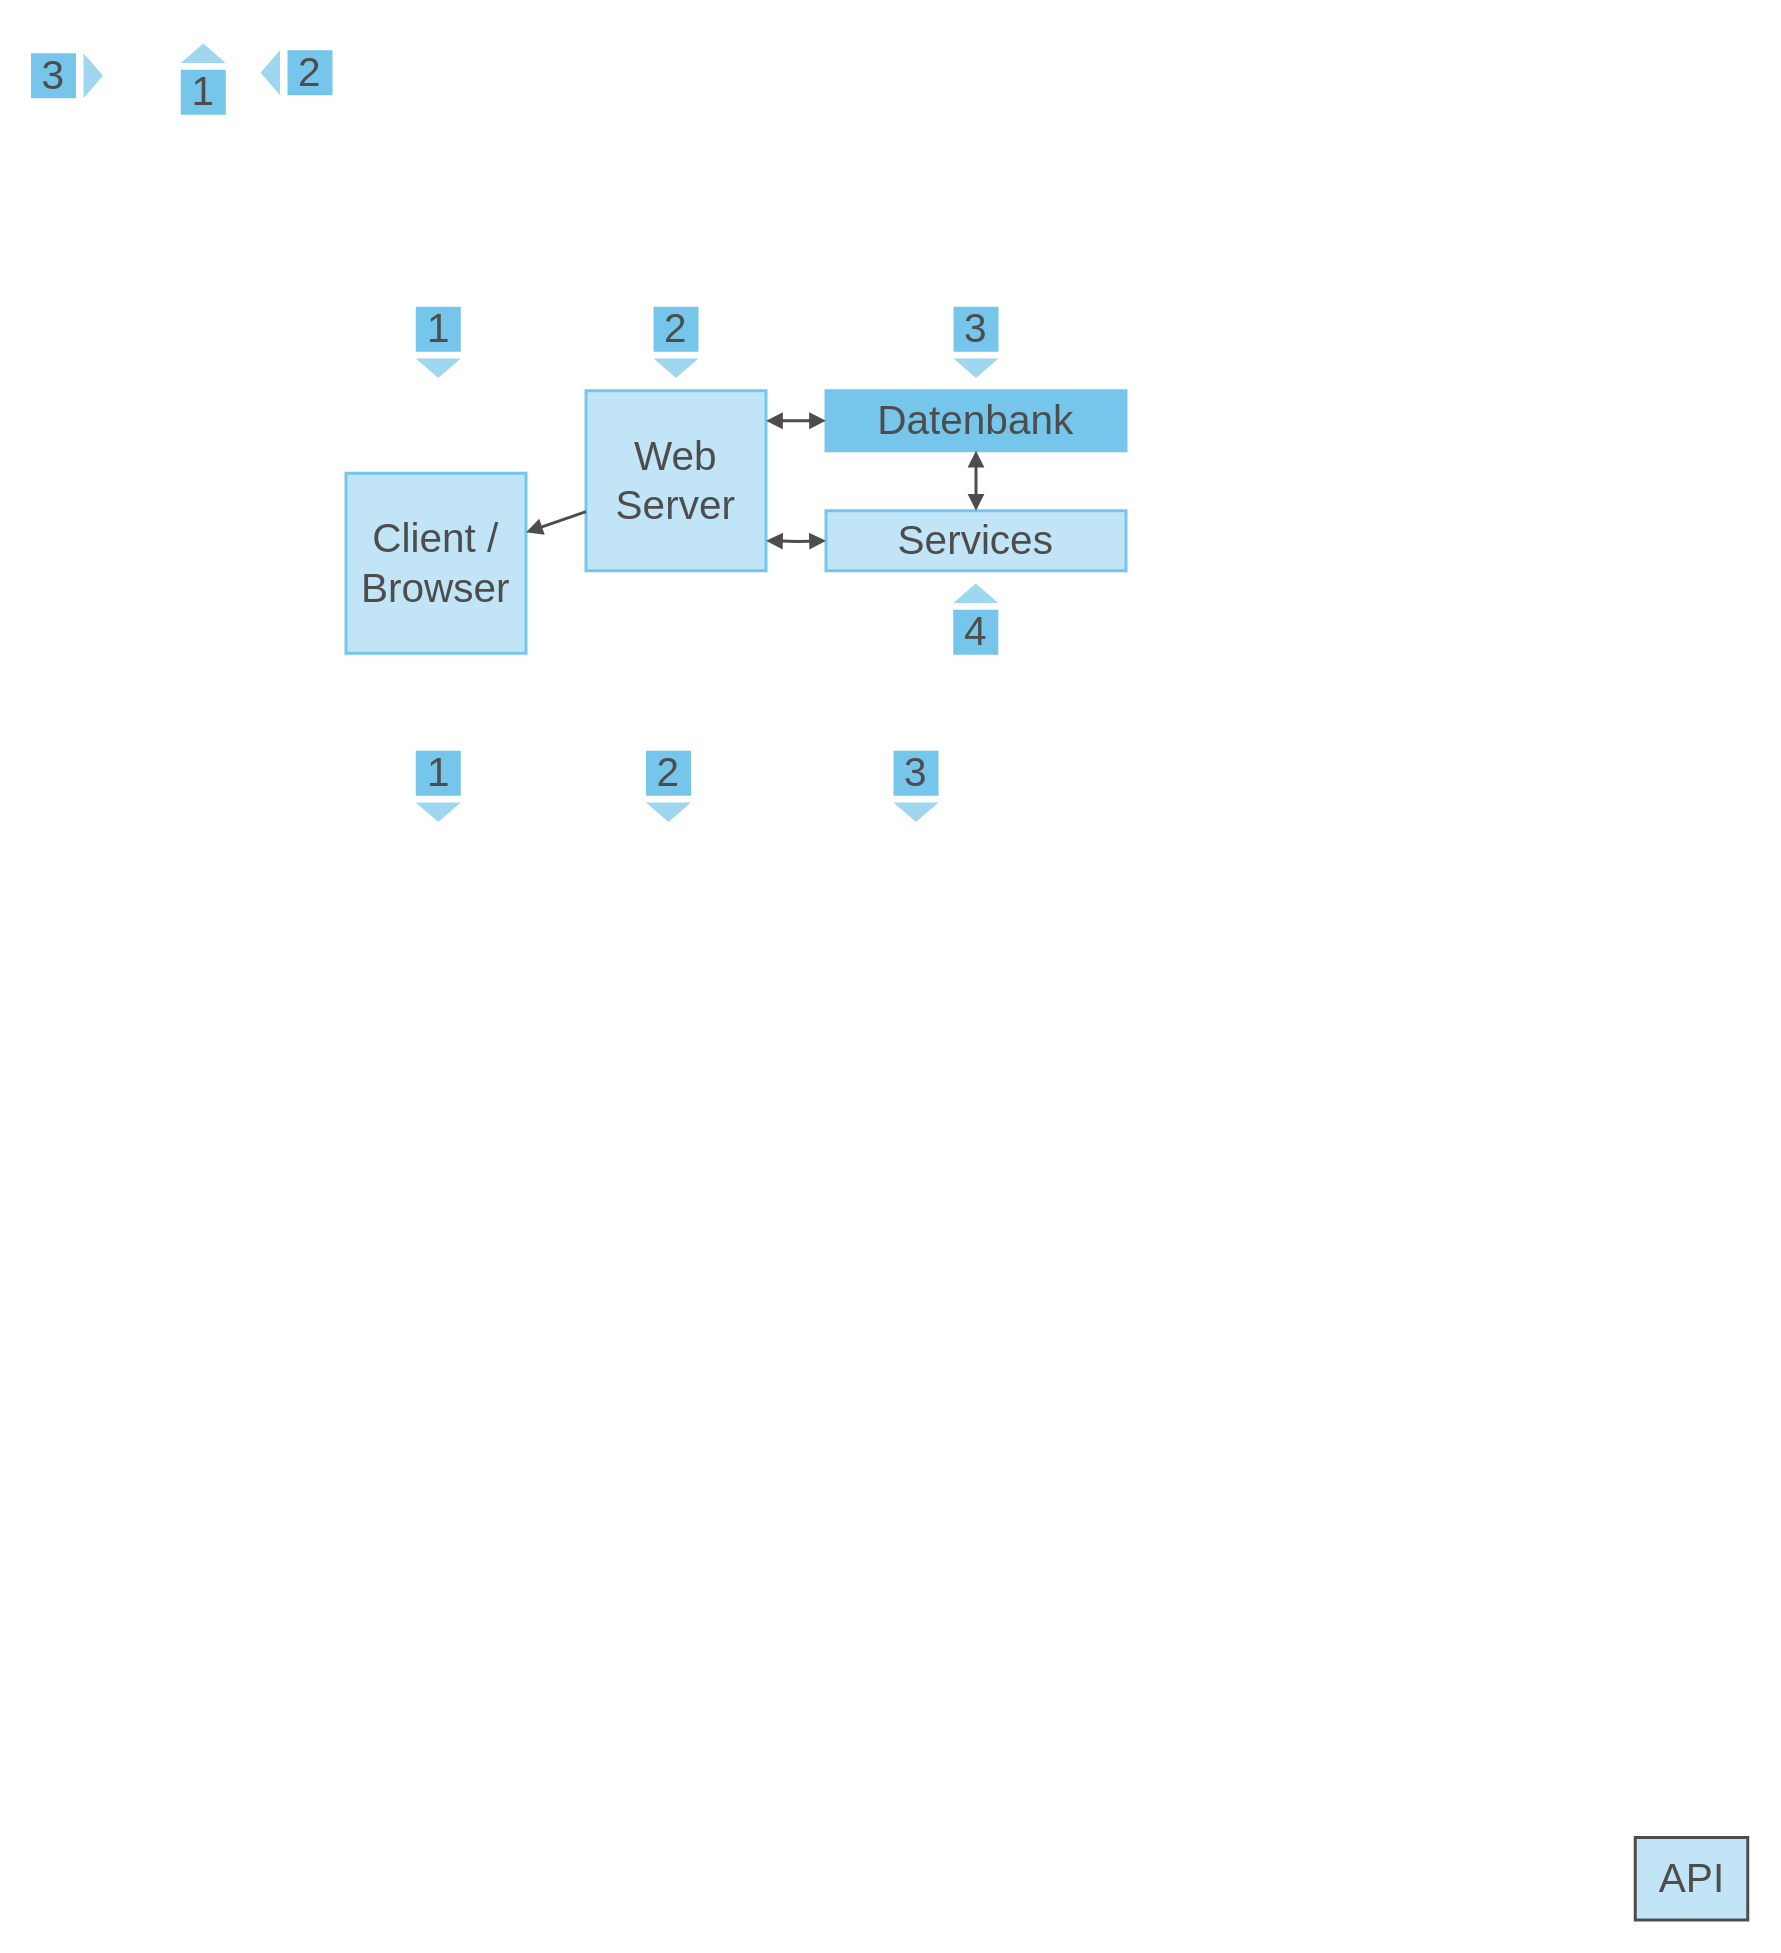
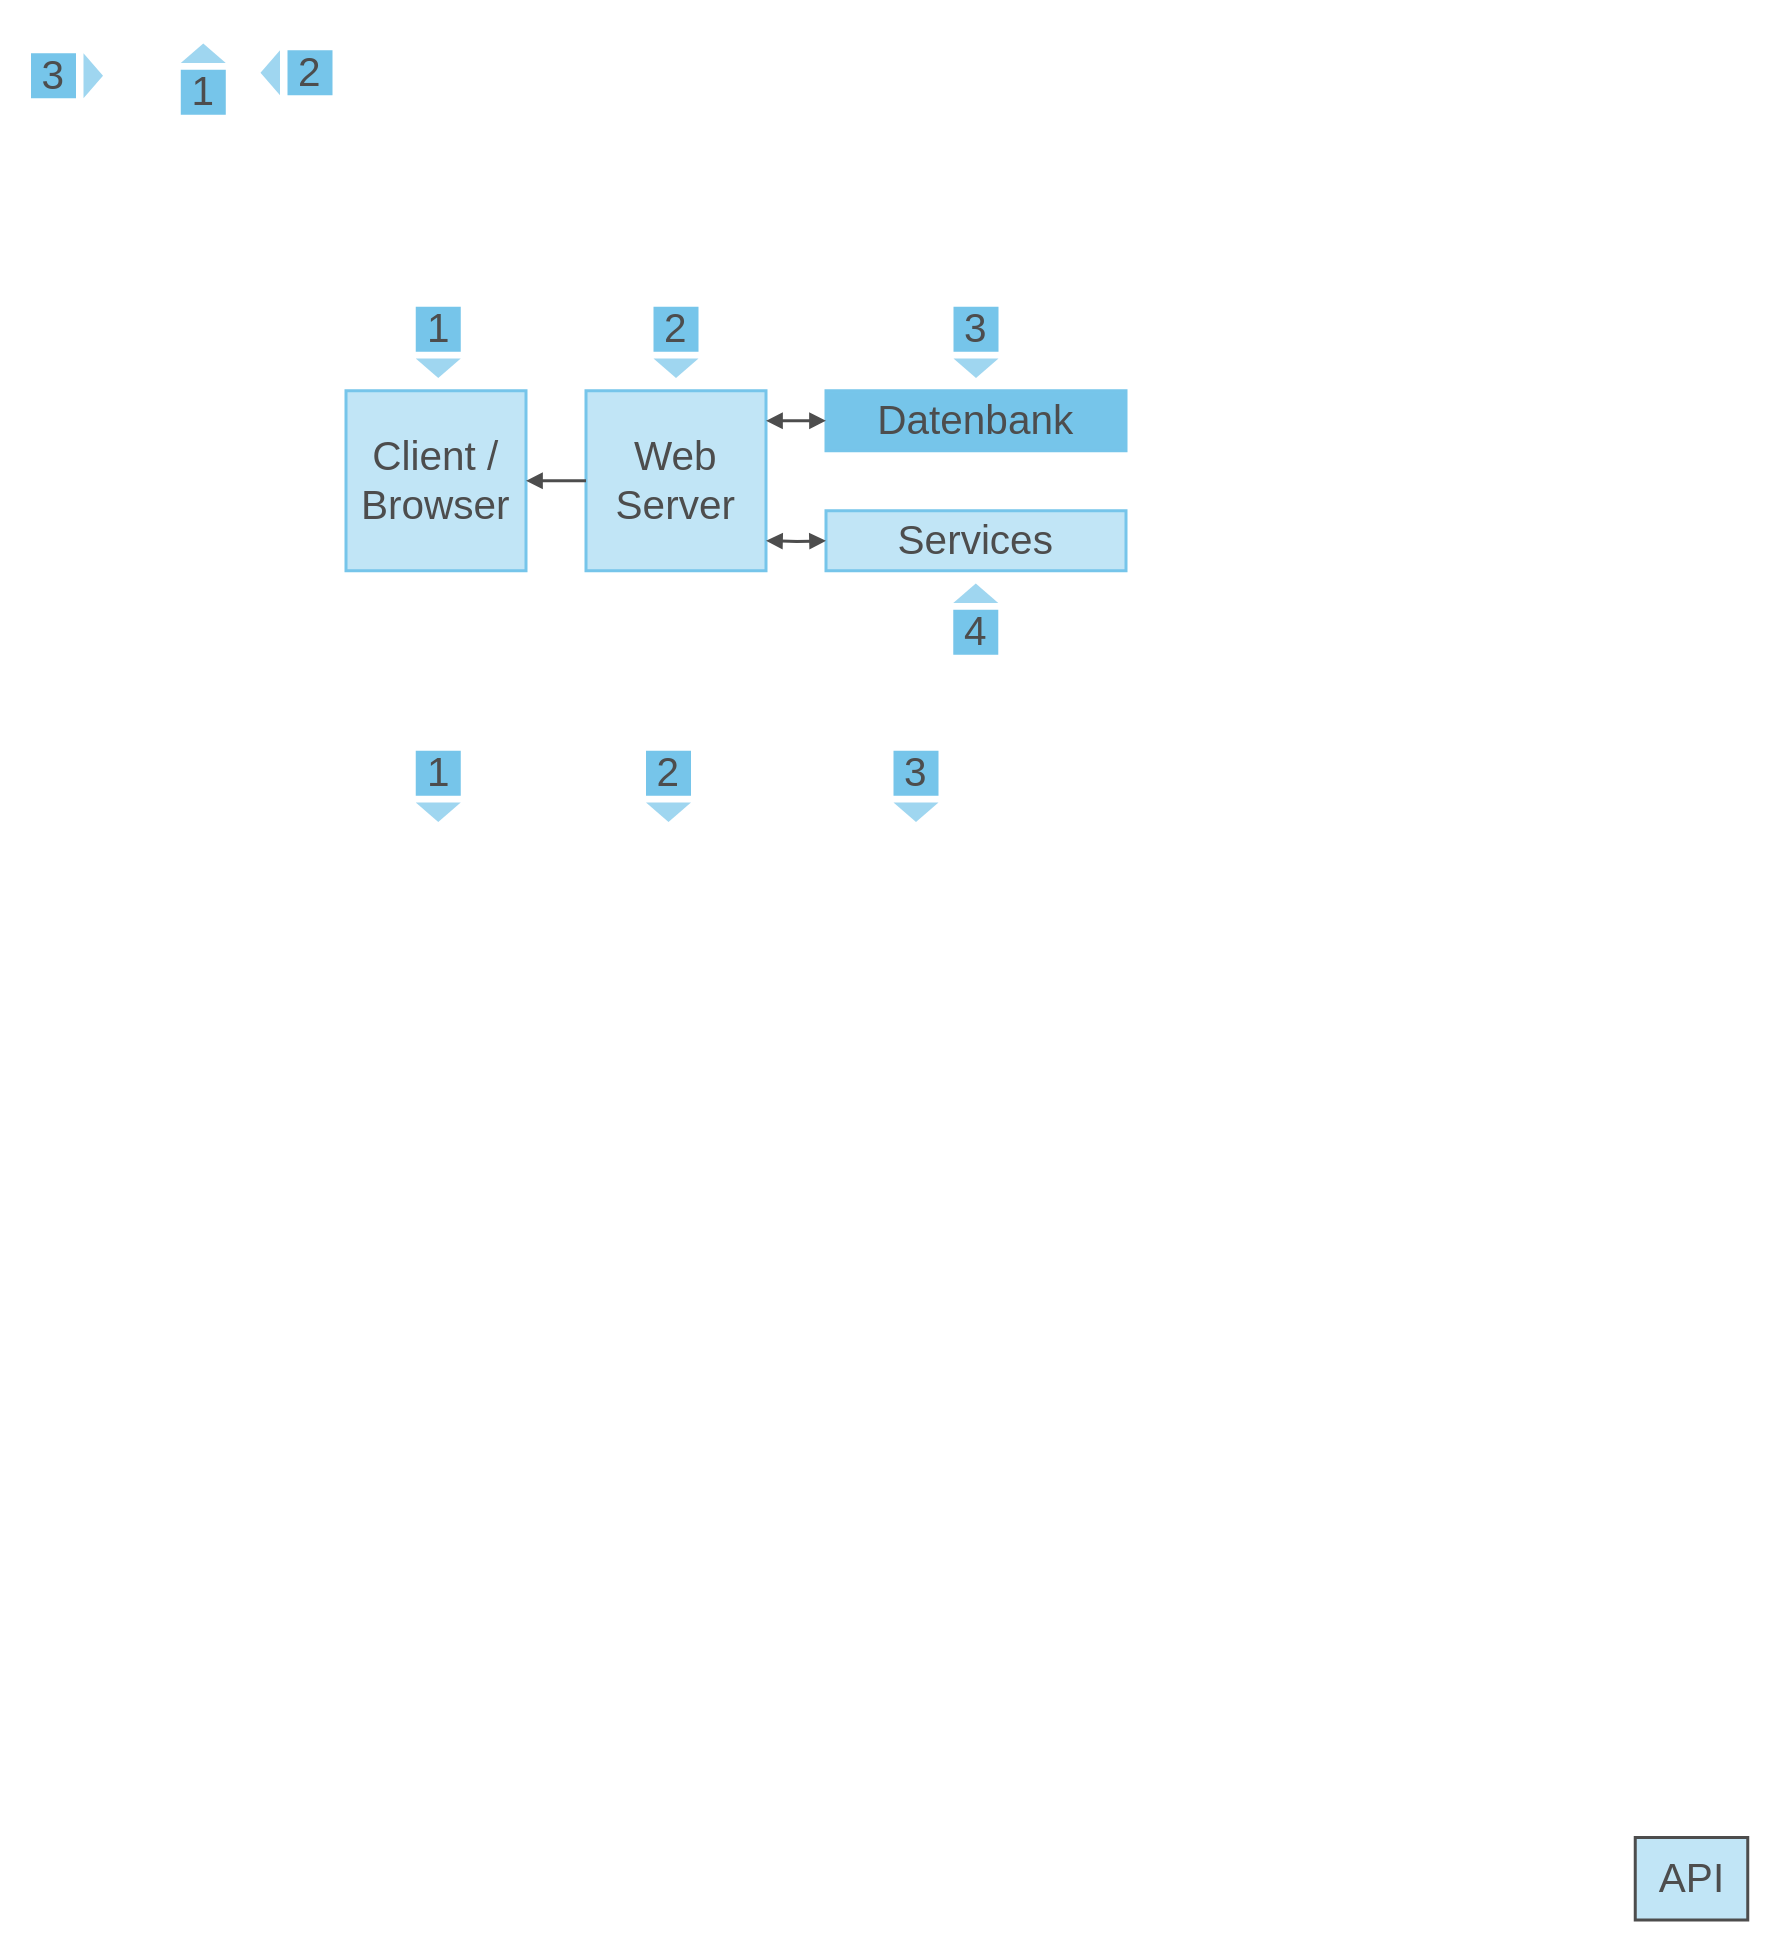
(976, 481) -> none
(436, 563) -> (436, 481)
